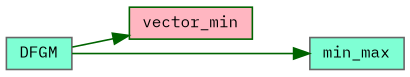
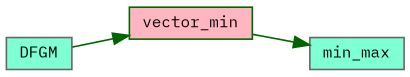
(183, 54) -> (273, 38)
